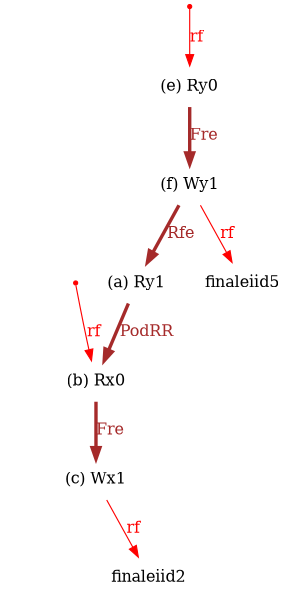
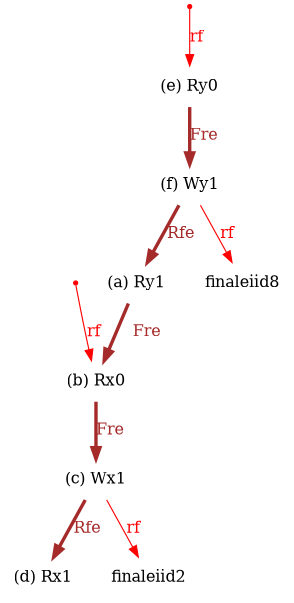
(243, 283) -> (243, 283)
(147, 332) -> (147, 332)
none -> (43, 578)
